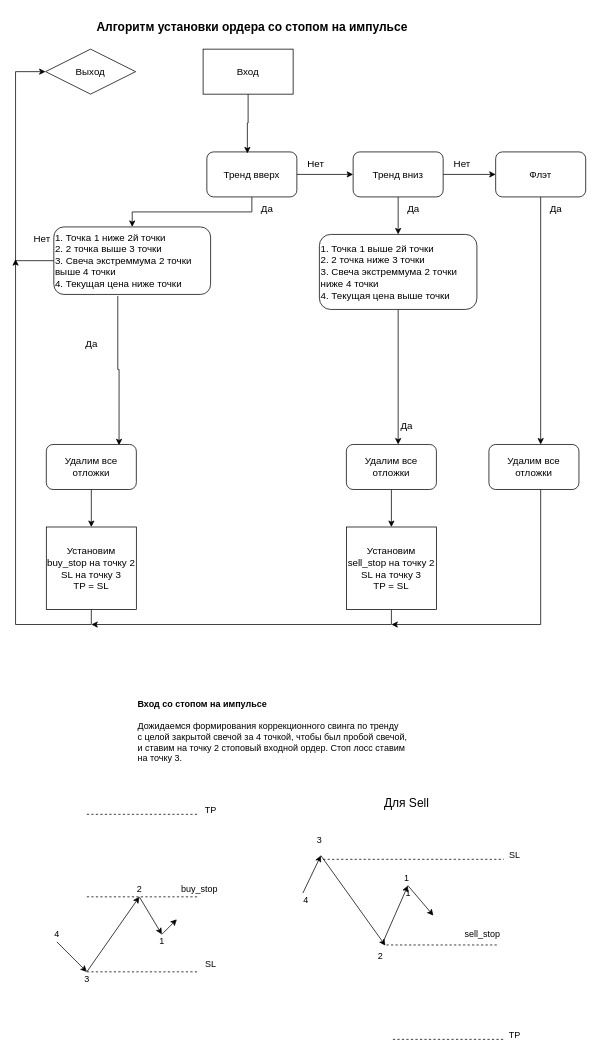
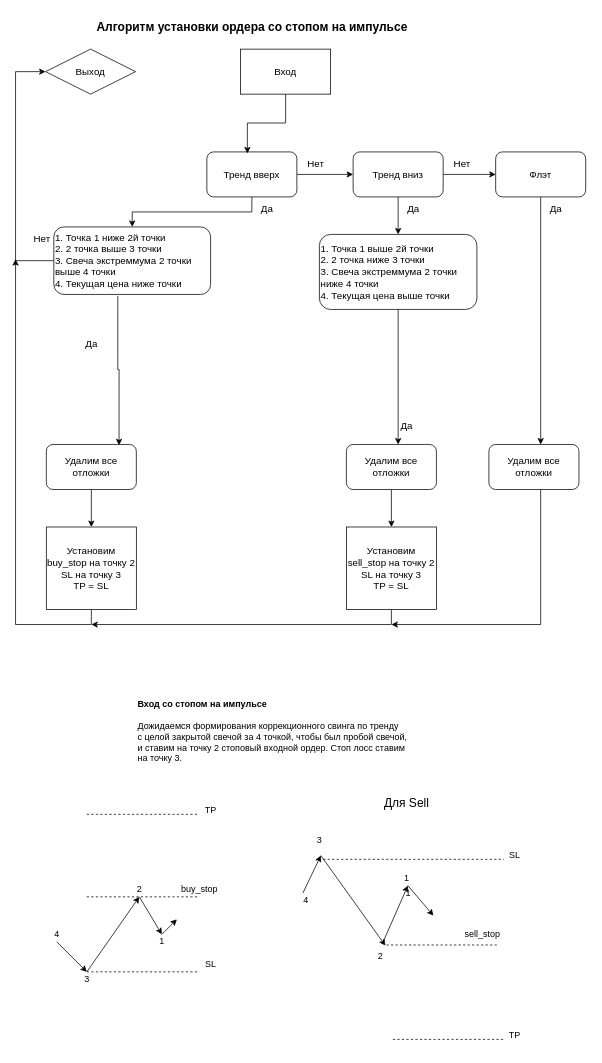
(248, 72) -> (285, 72)
